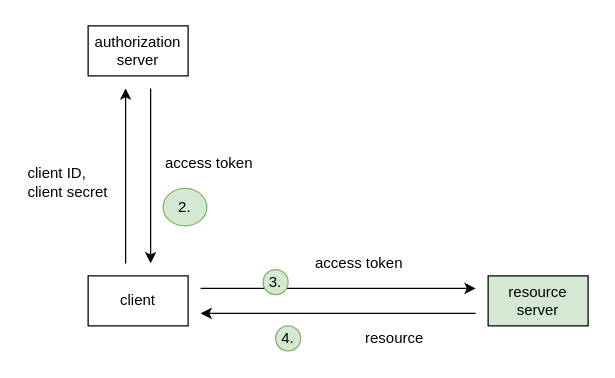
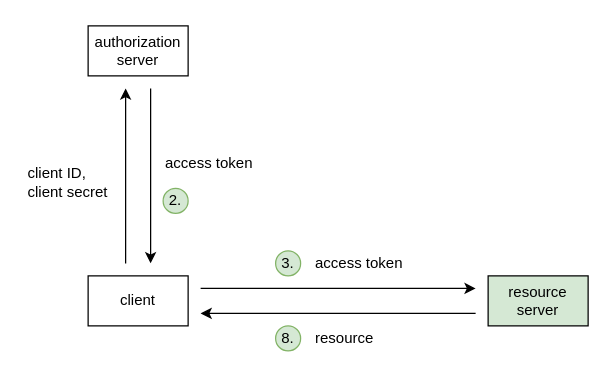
(185, 207) -> (176, 201)
(276, 282) -> (288, 263)
(288, 338) -> (288, 338)
(410, 338) -> (360, 338)
